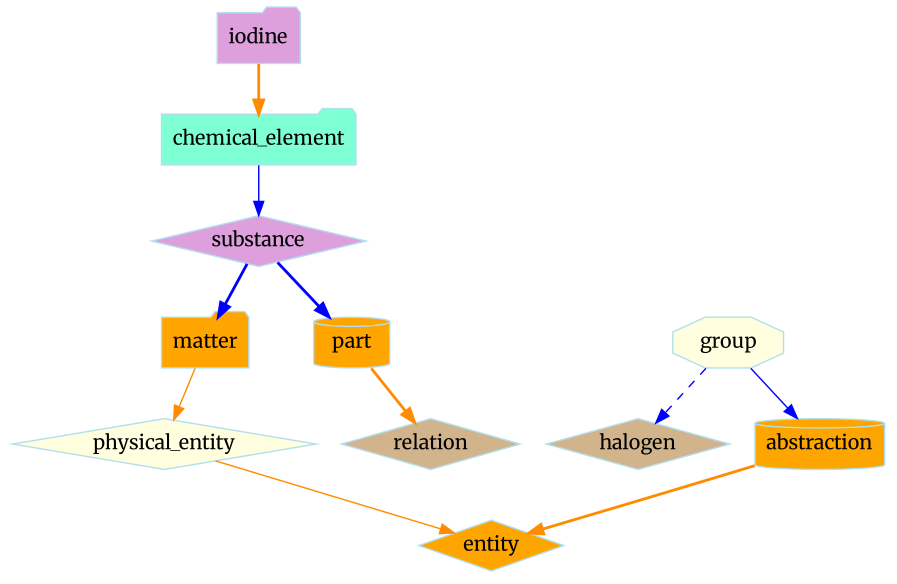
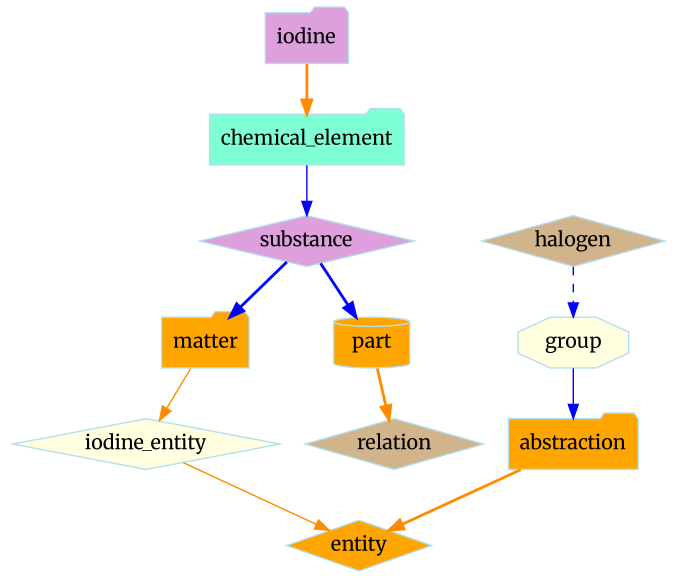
(686, 390) -> (573, 285)
(164, 444) -> (146, 444)
(820, 444) -> (573, 444)
